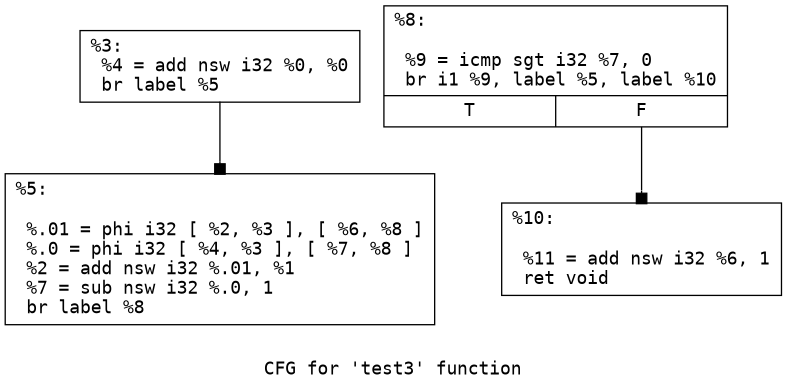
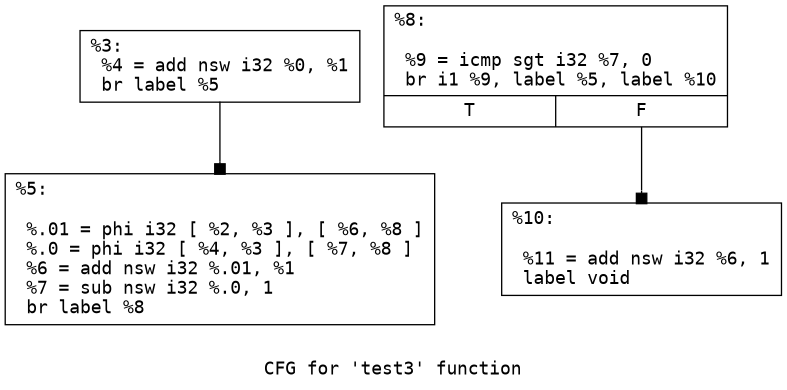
(220, 66) -> (220, 66)
(156, 269) -> (156, 269)
(561, 278) -> (571, 278)
